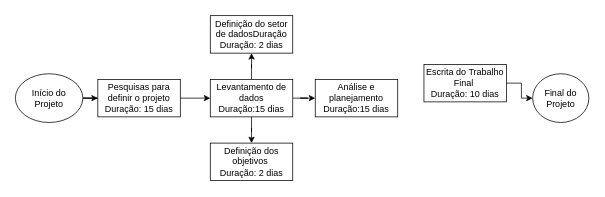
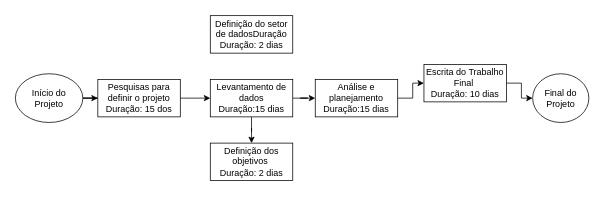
(252, 65) -> none
none -> (413, 89)
(139, 98) -> (139, 98)
